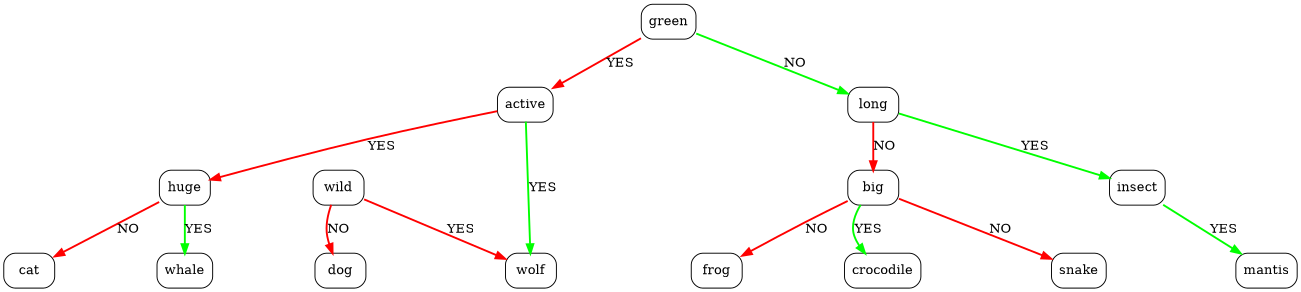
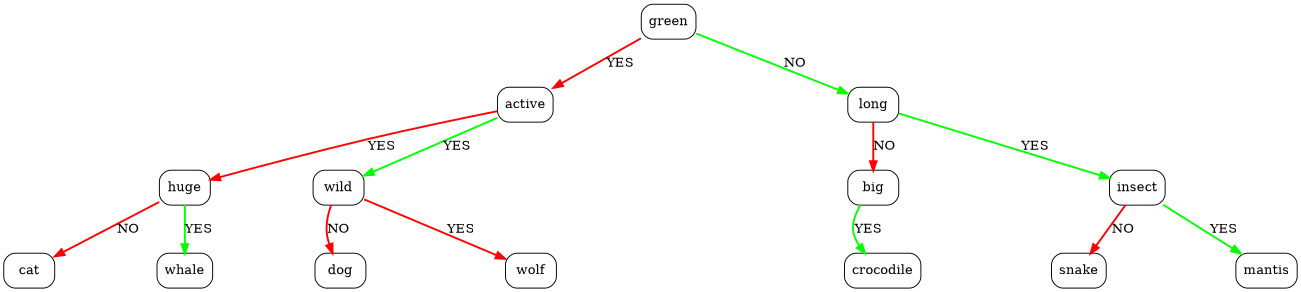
(528, 183) -> (435, 145)
(971, 227) -> (1111, 225)
(717, 271) -> none
